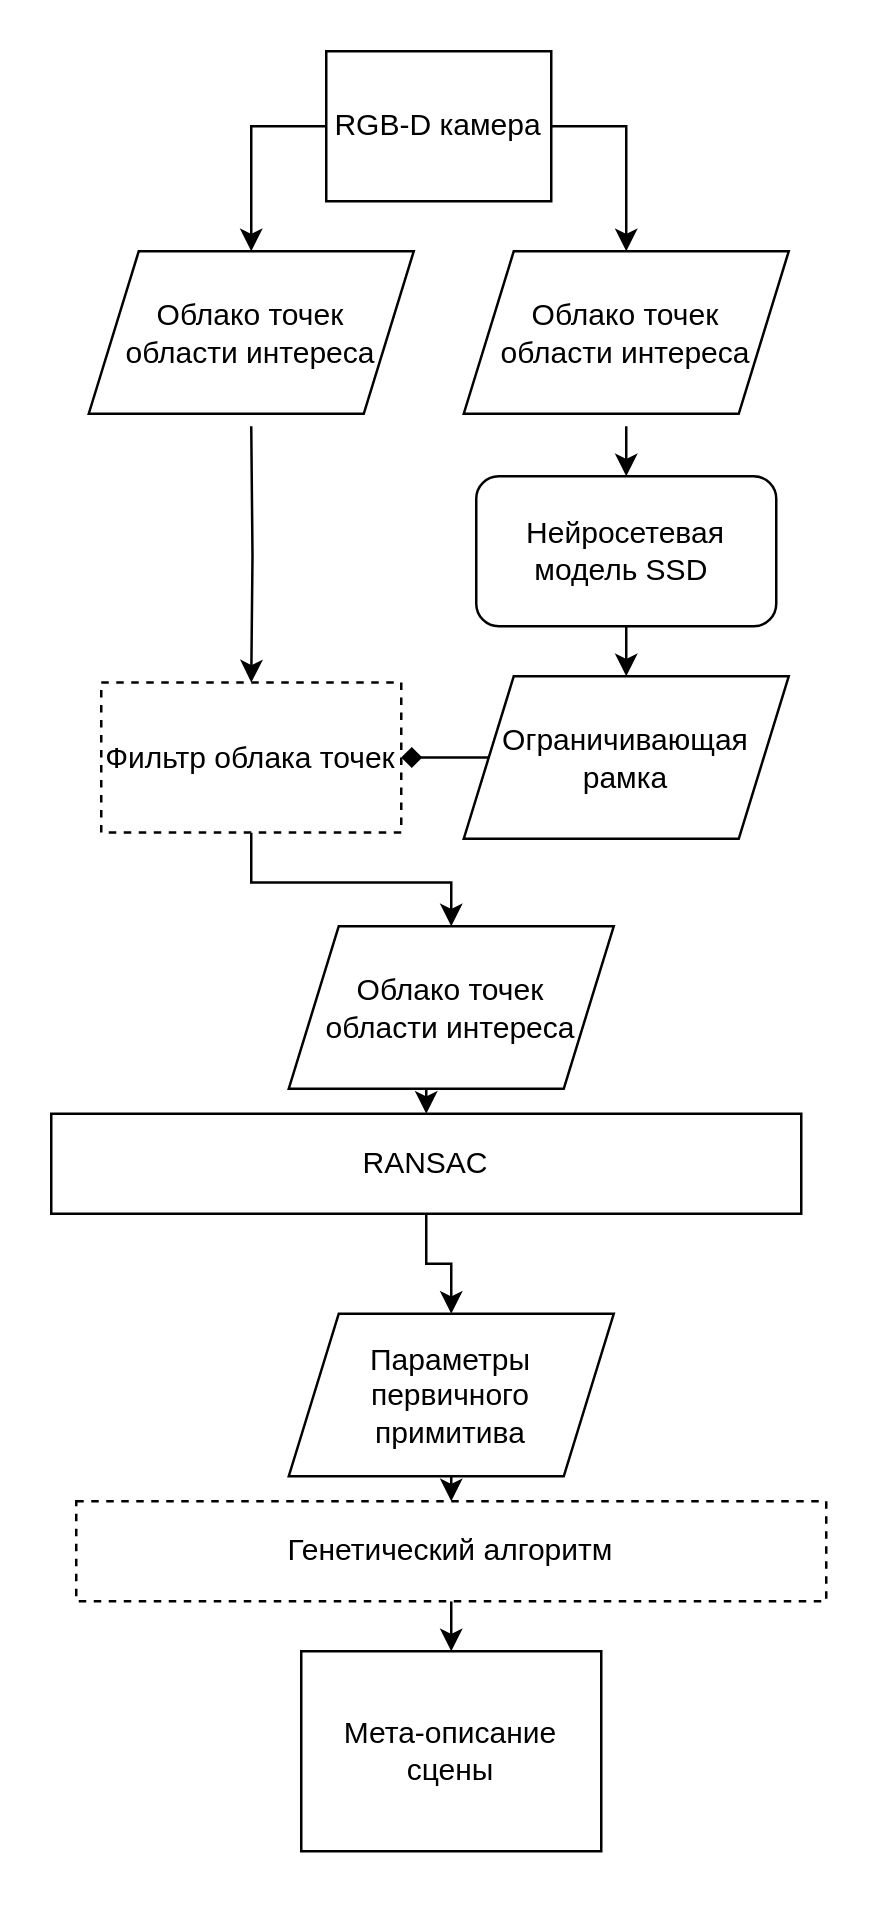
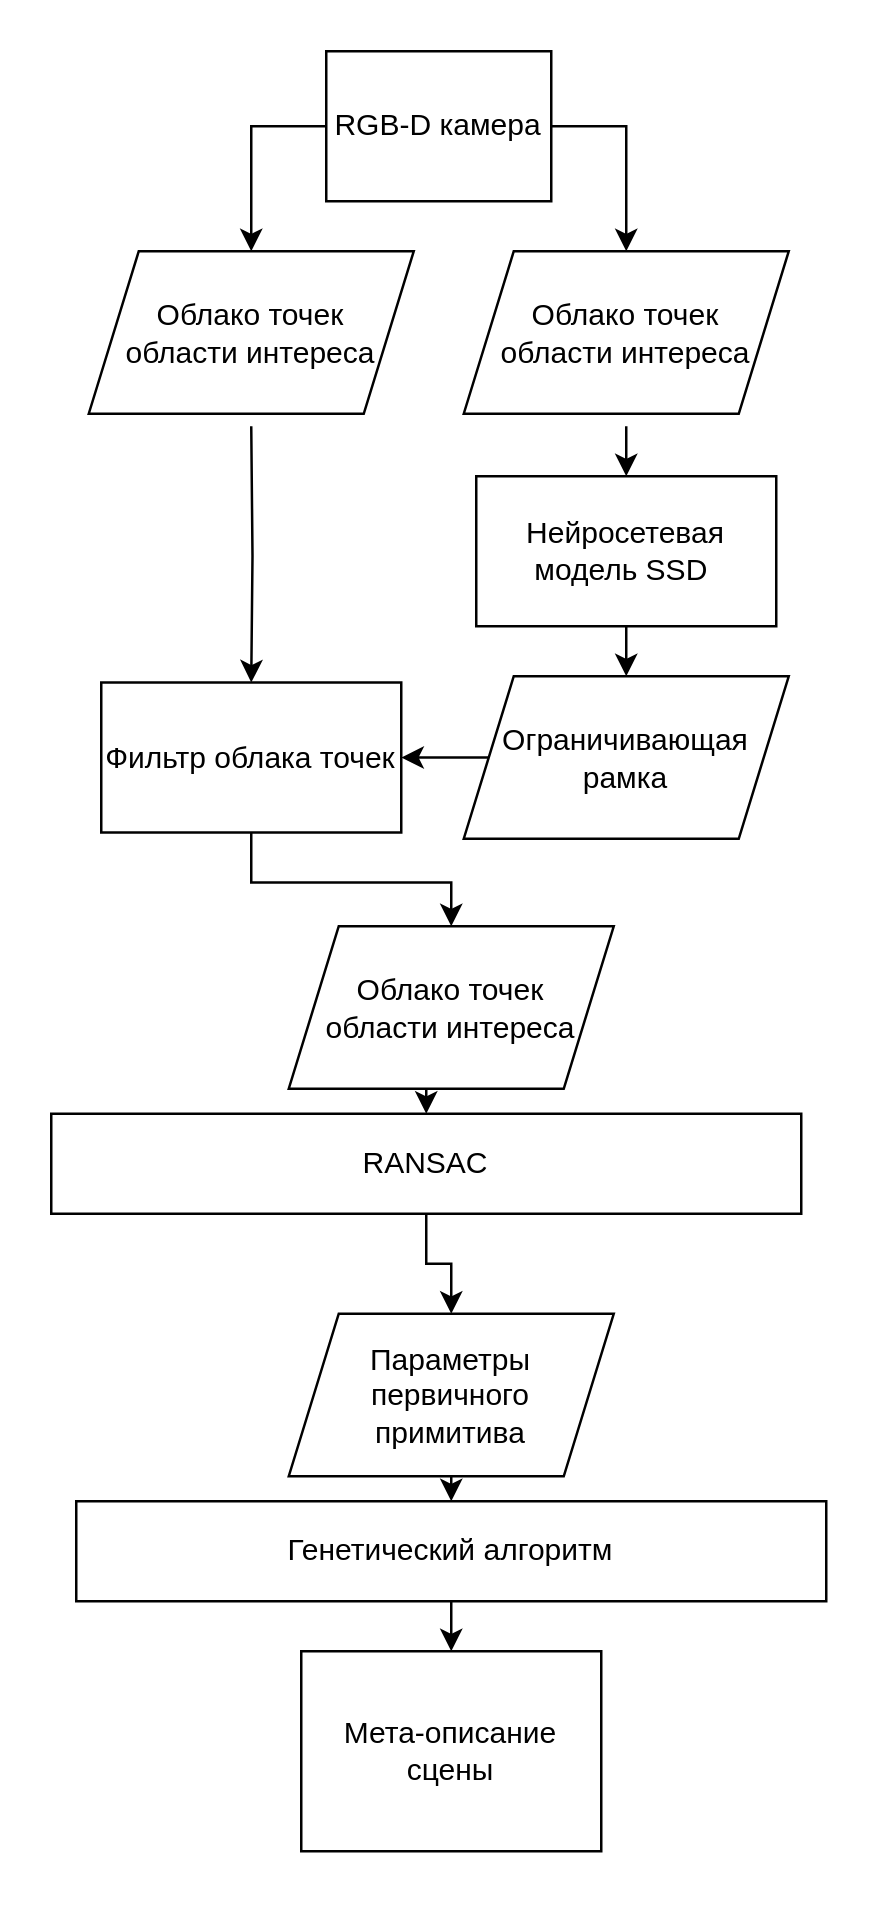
(626, 551) -> (626, 551)
(251, 758) -> (251, 758)
(421, 758) -> (419, 758)
(451, 1551) -> (451, 1551)
